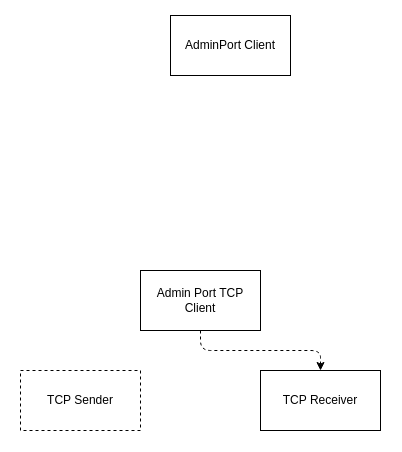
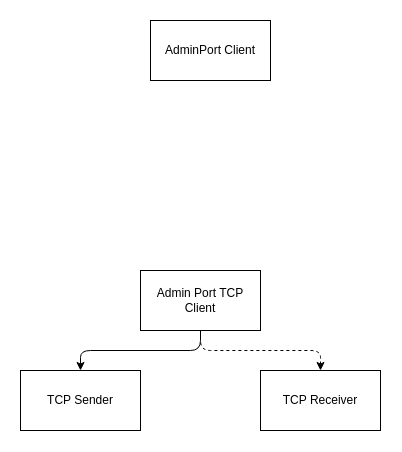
(231, 46) -> (211, 51)
none -> (136, 351)
(81, 401) -> (81, 401)
